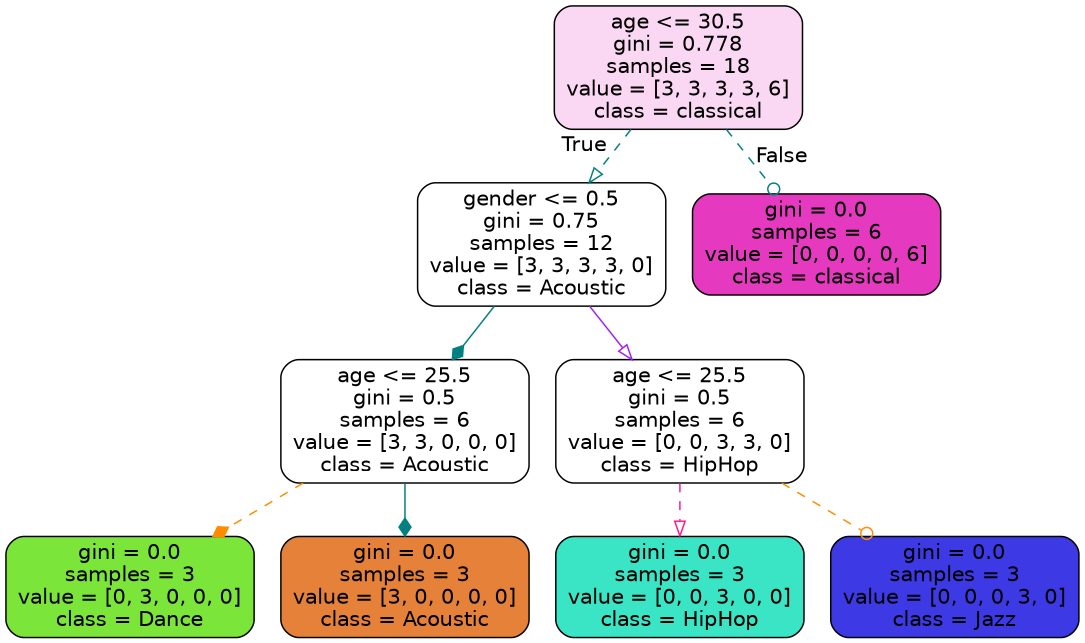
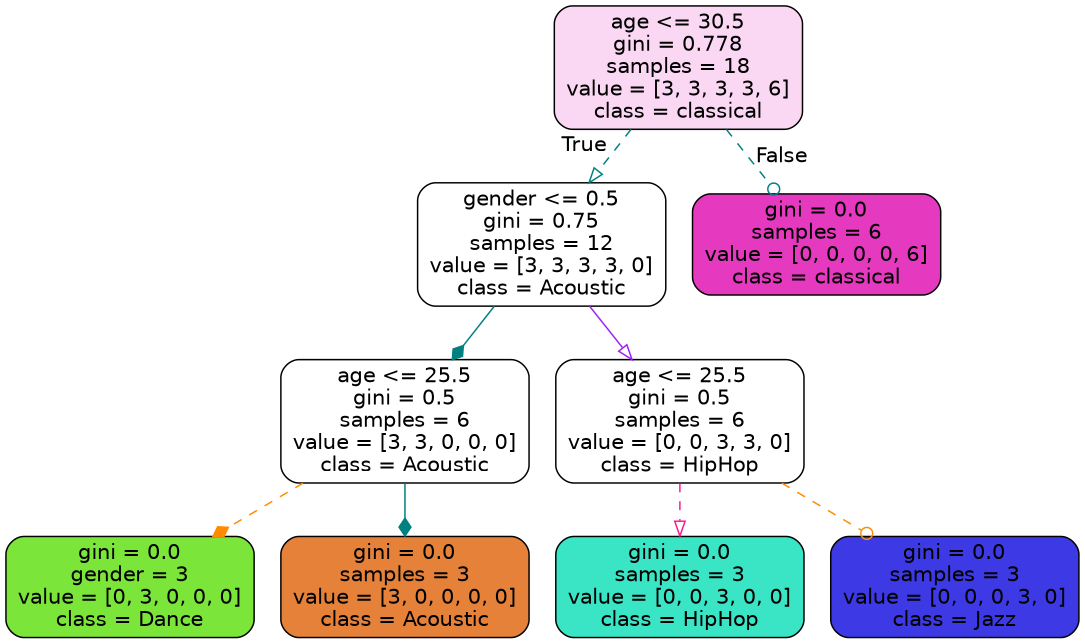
(130, 587) -> (130, 587)
